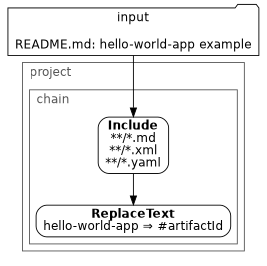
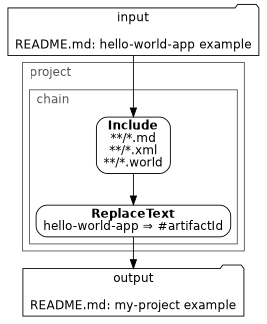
(133, 163) -> (133, 163)
none -> (133, 292)
